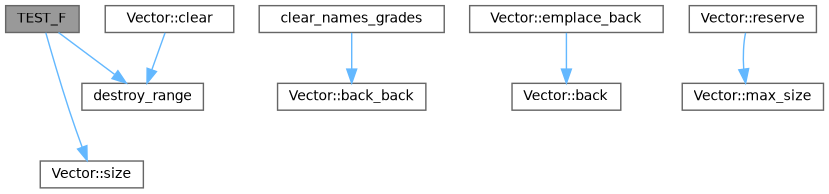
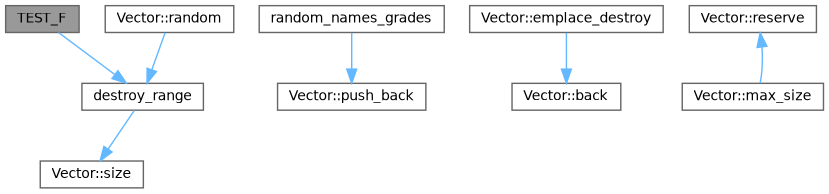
(170, 19) -> (170, 19)
(352, 19) -> (352, 19)
(566, 19) -> (566, 19)
(743, 51) -> (762, 65)
(63, 90) -> (121, 130)
(352, 97) -> (352, 97)
